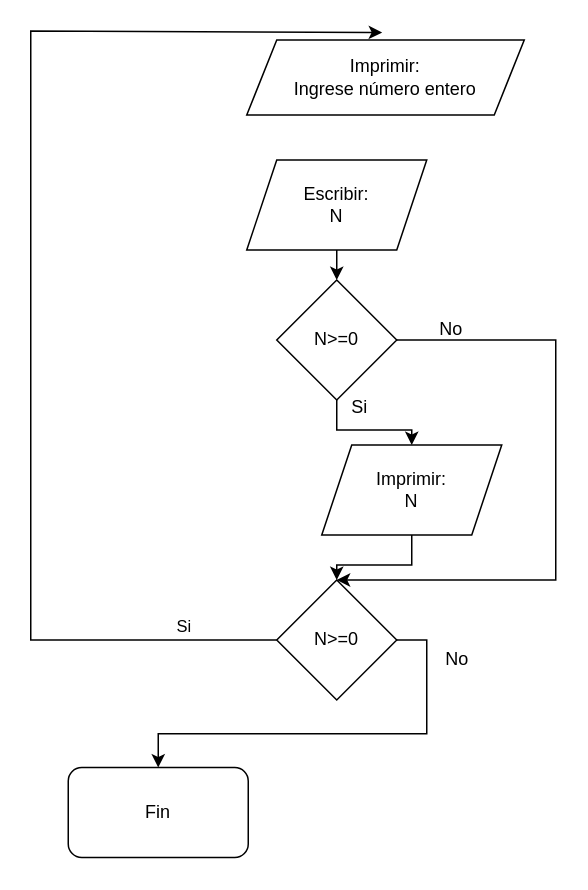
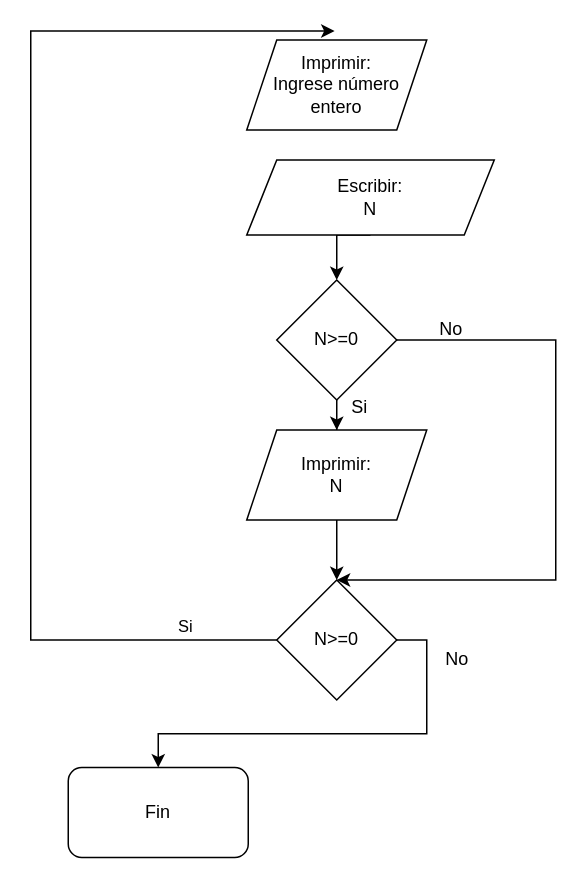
(386, 77) -> (337, 85)
(337, 205) -> (371, 197)
(412, 490) -> (337, 475)
